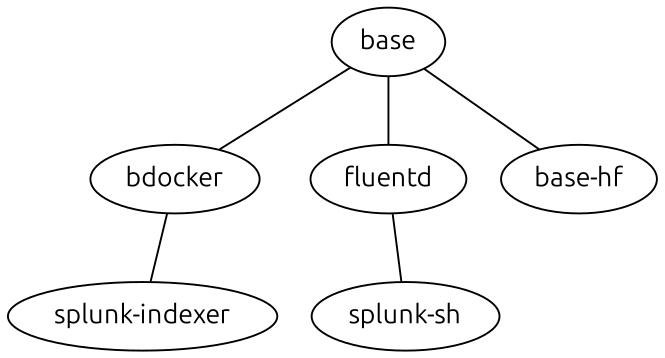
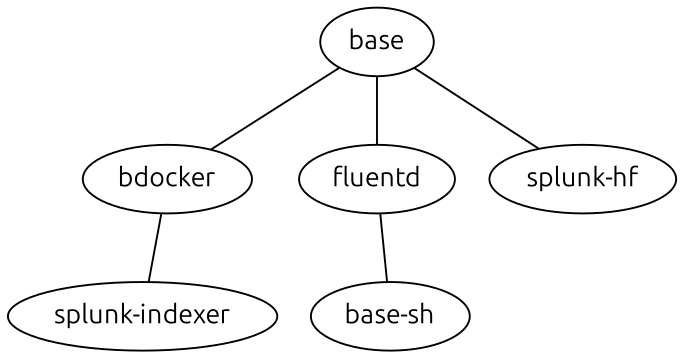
(579, 179) -> (583, 179)
(406, 316) -> (390, 316)
